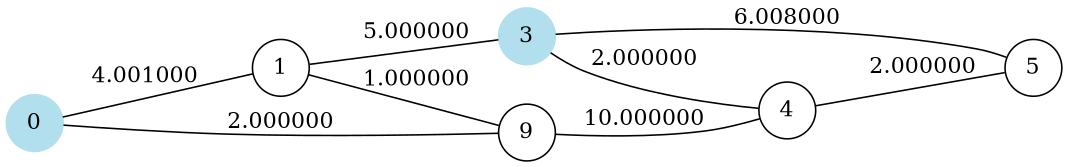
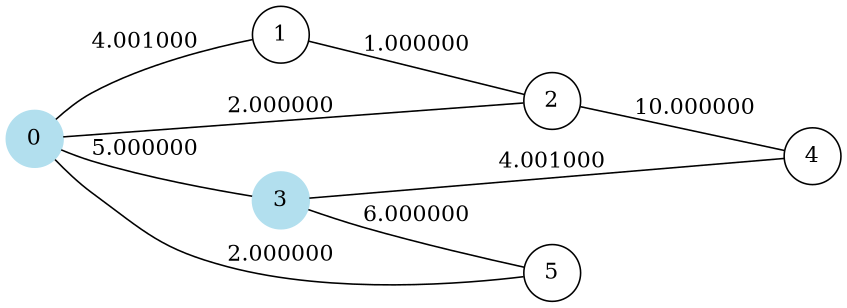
(787, 18) -> (417, 215)
(404, 52) -> (156, 178)
(645, 59) -> (552, 162)
(910, 89) -> (273, 276)
(527, 133) -> (552, 101)
